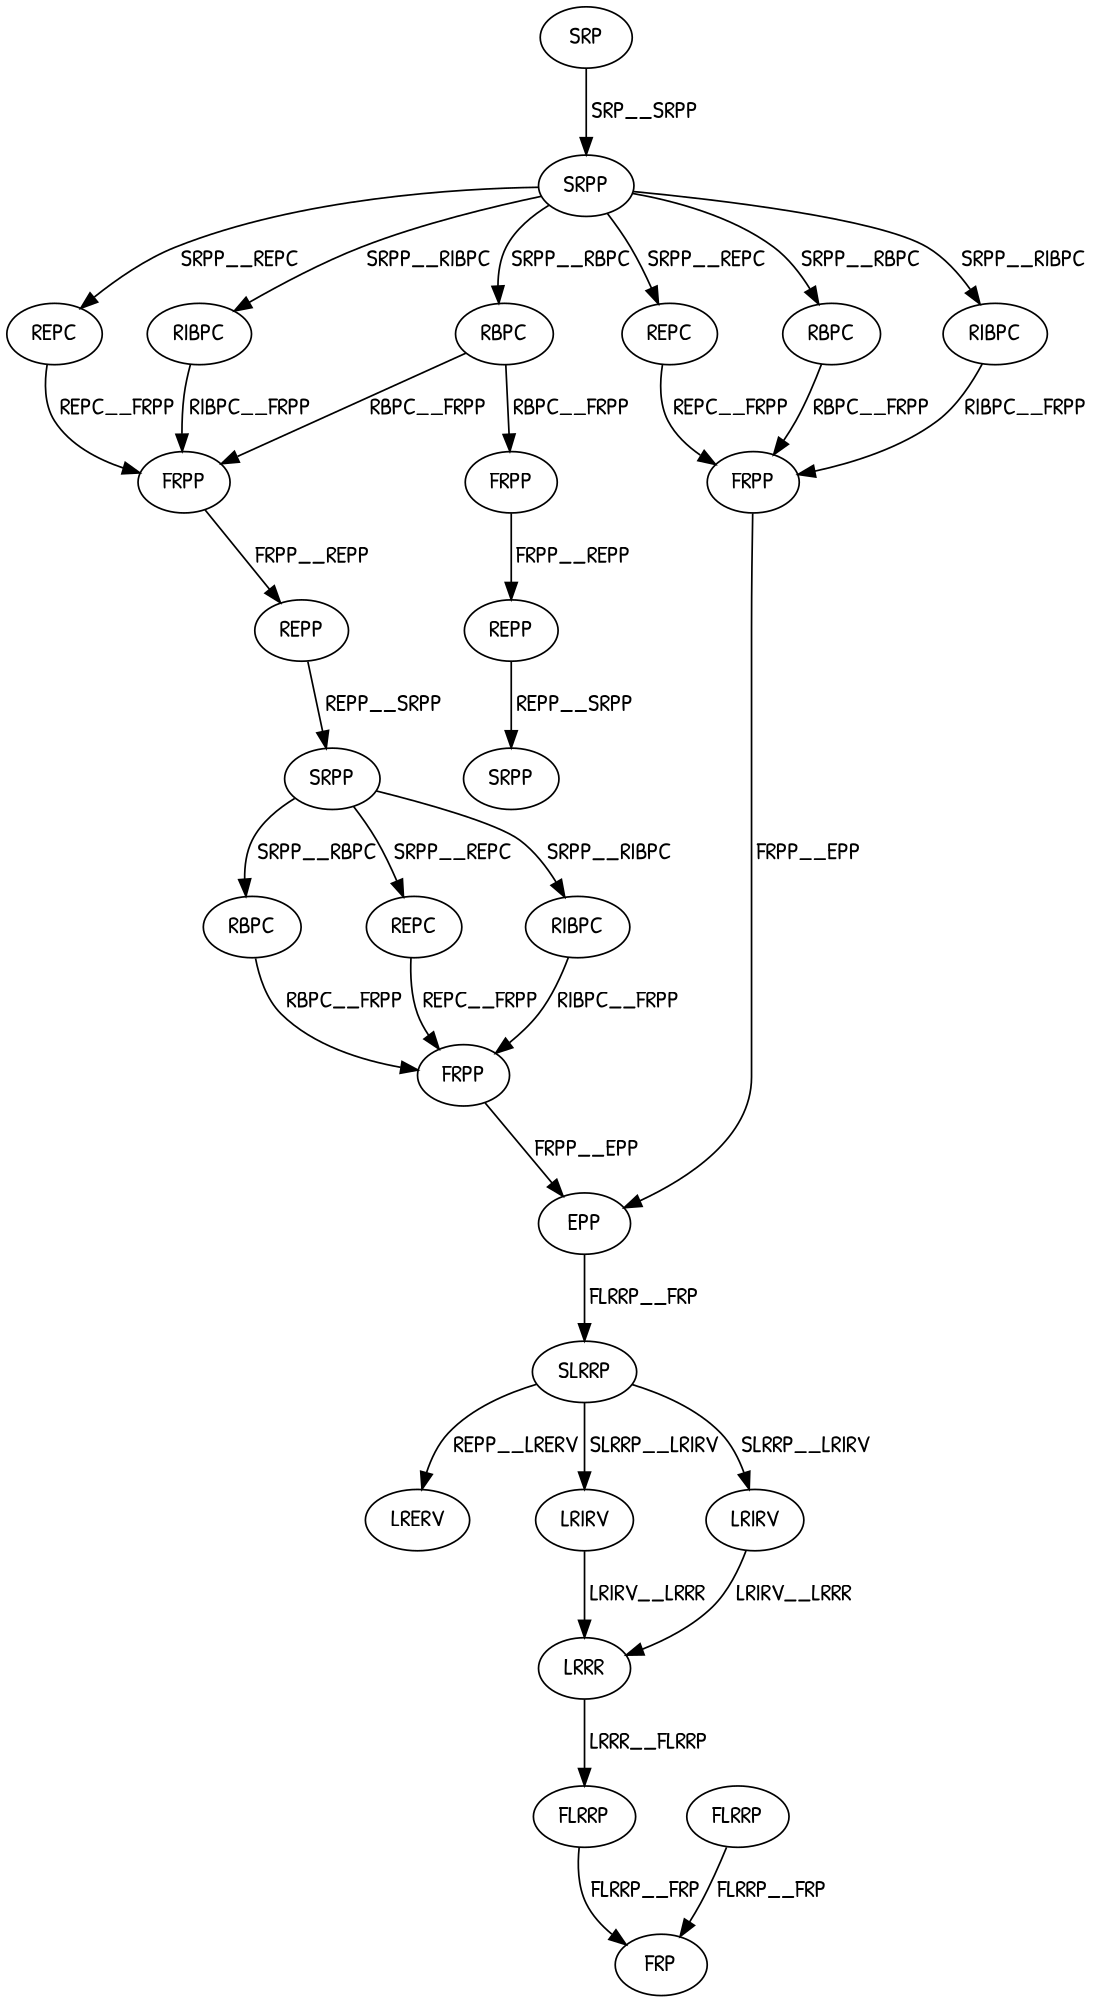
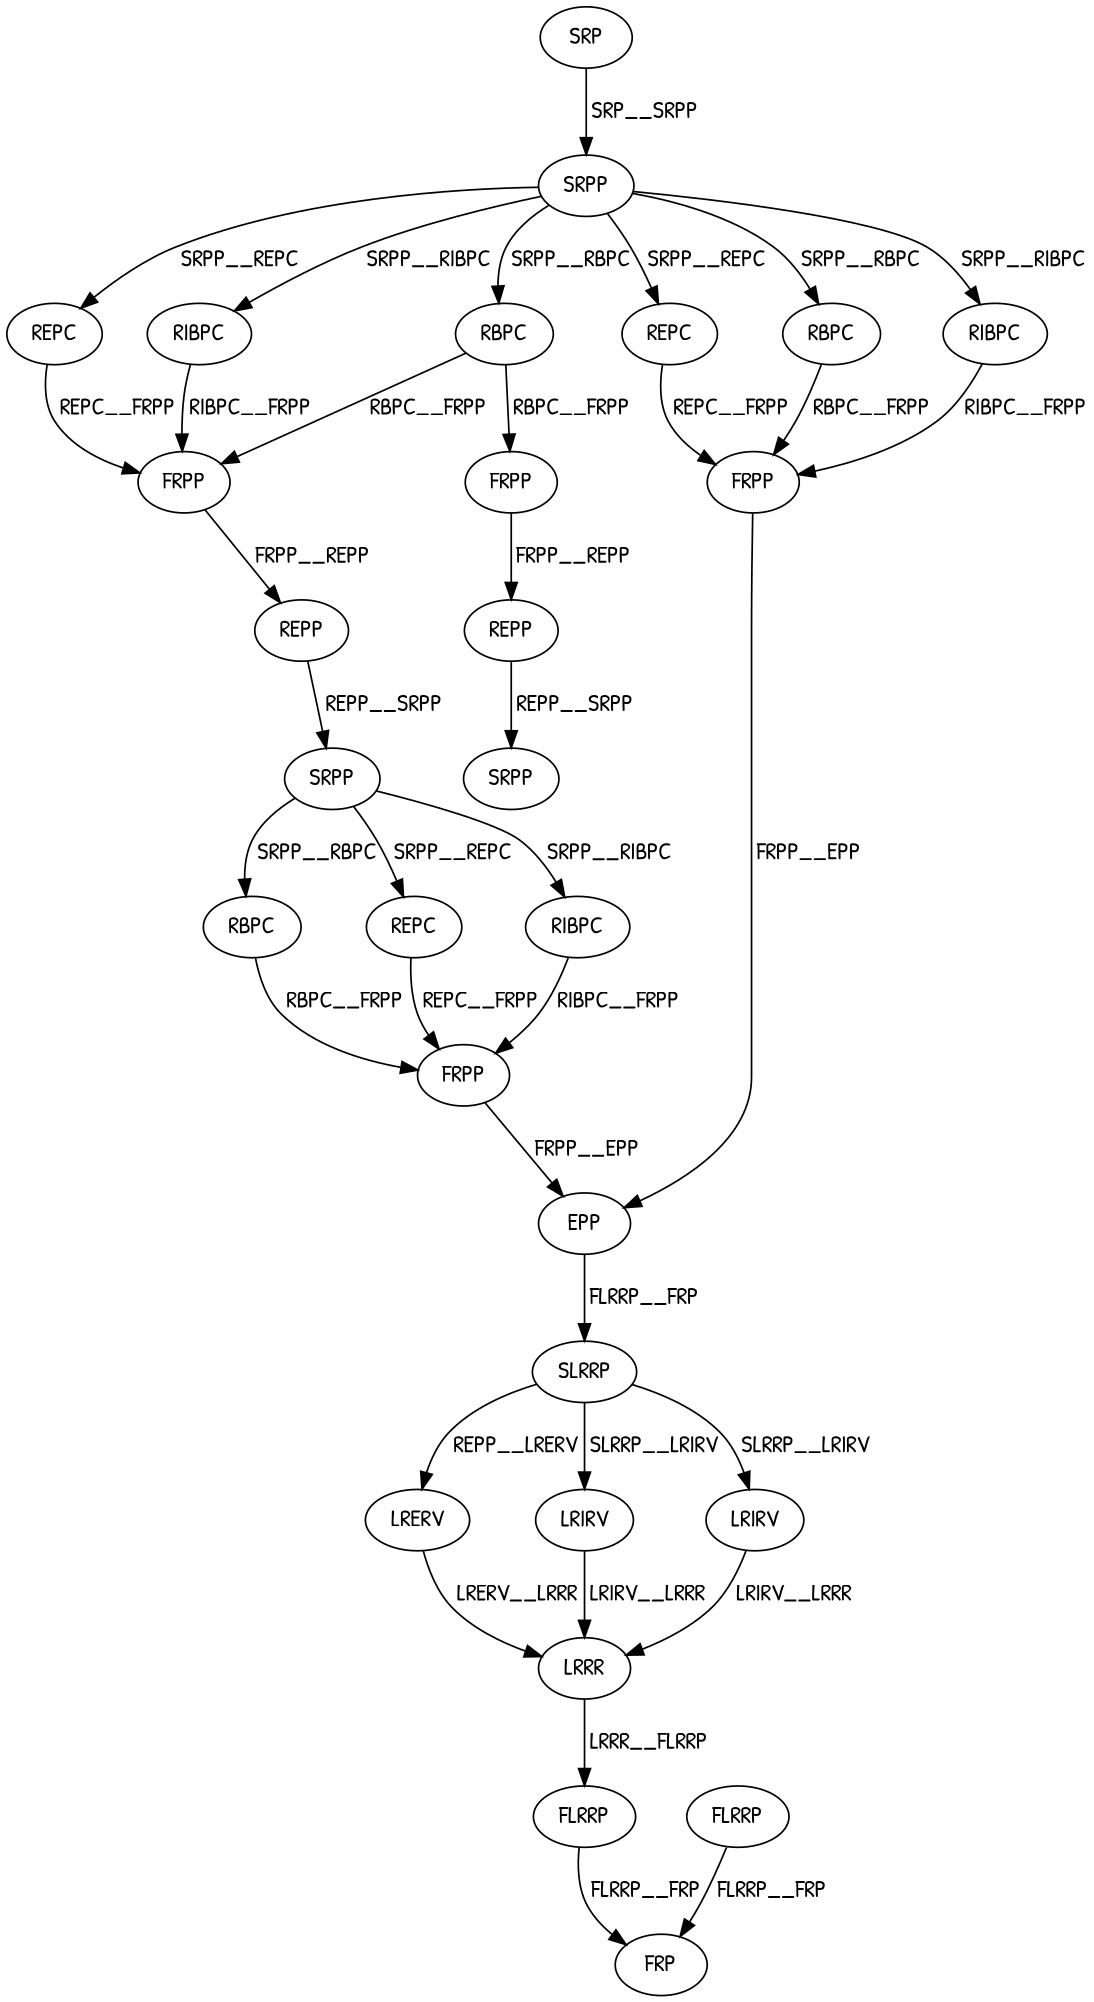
none -> (460, 1615)
